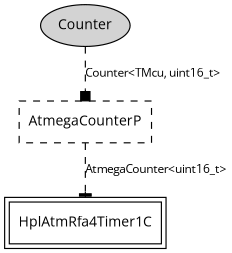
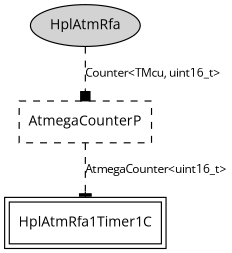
(85, 26) -> (85, 26)
(85, 223) -> (85, 223)
